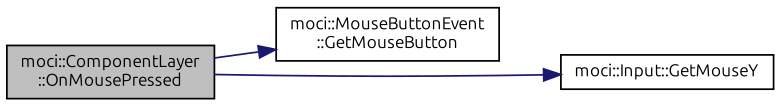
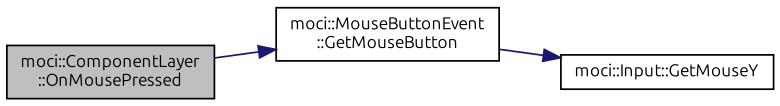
(379, 76) -> (521, 52)
